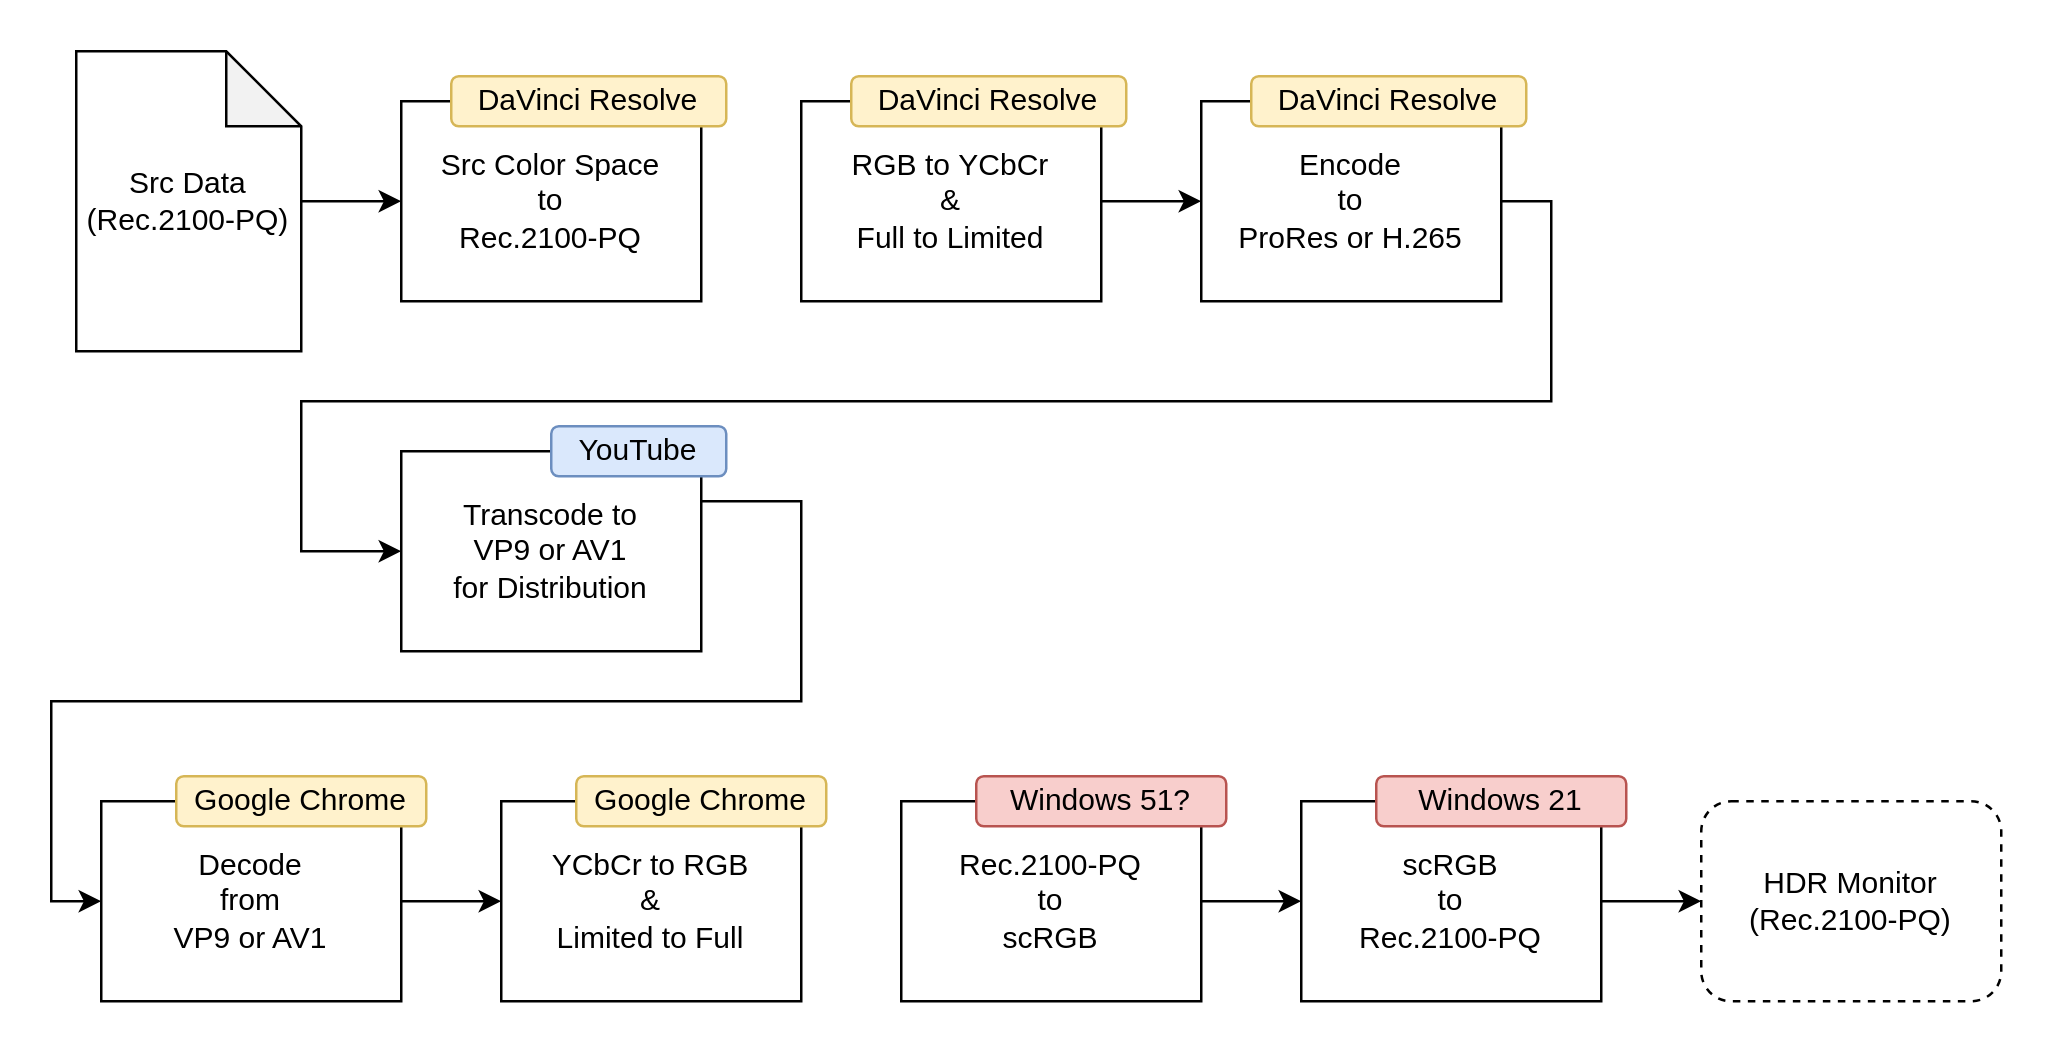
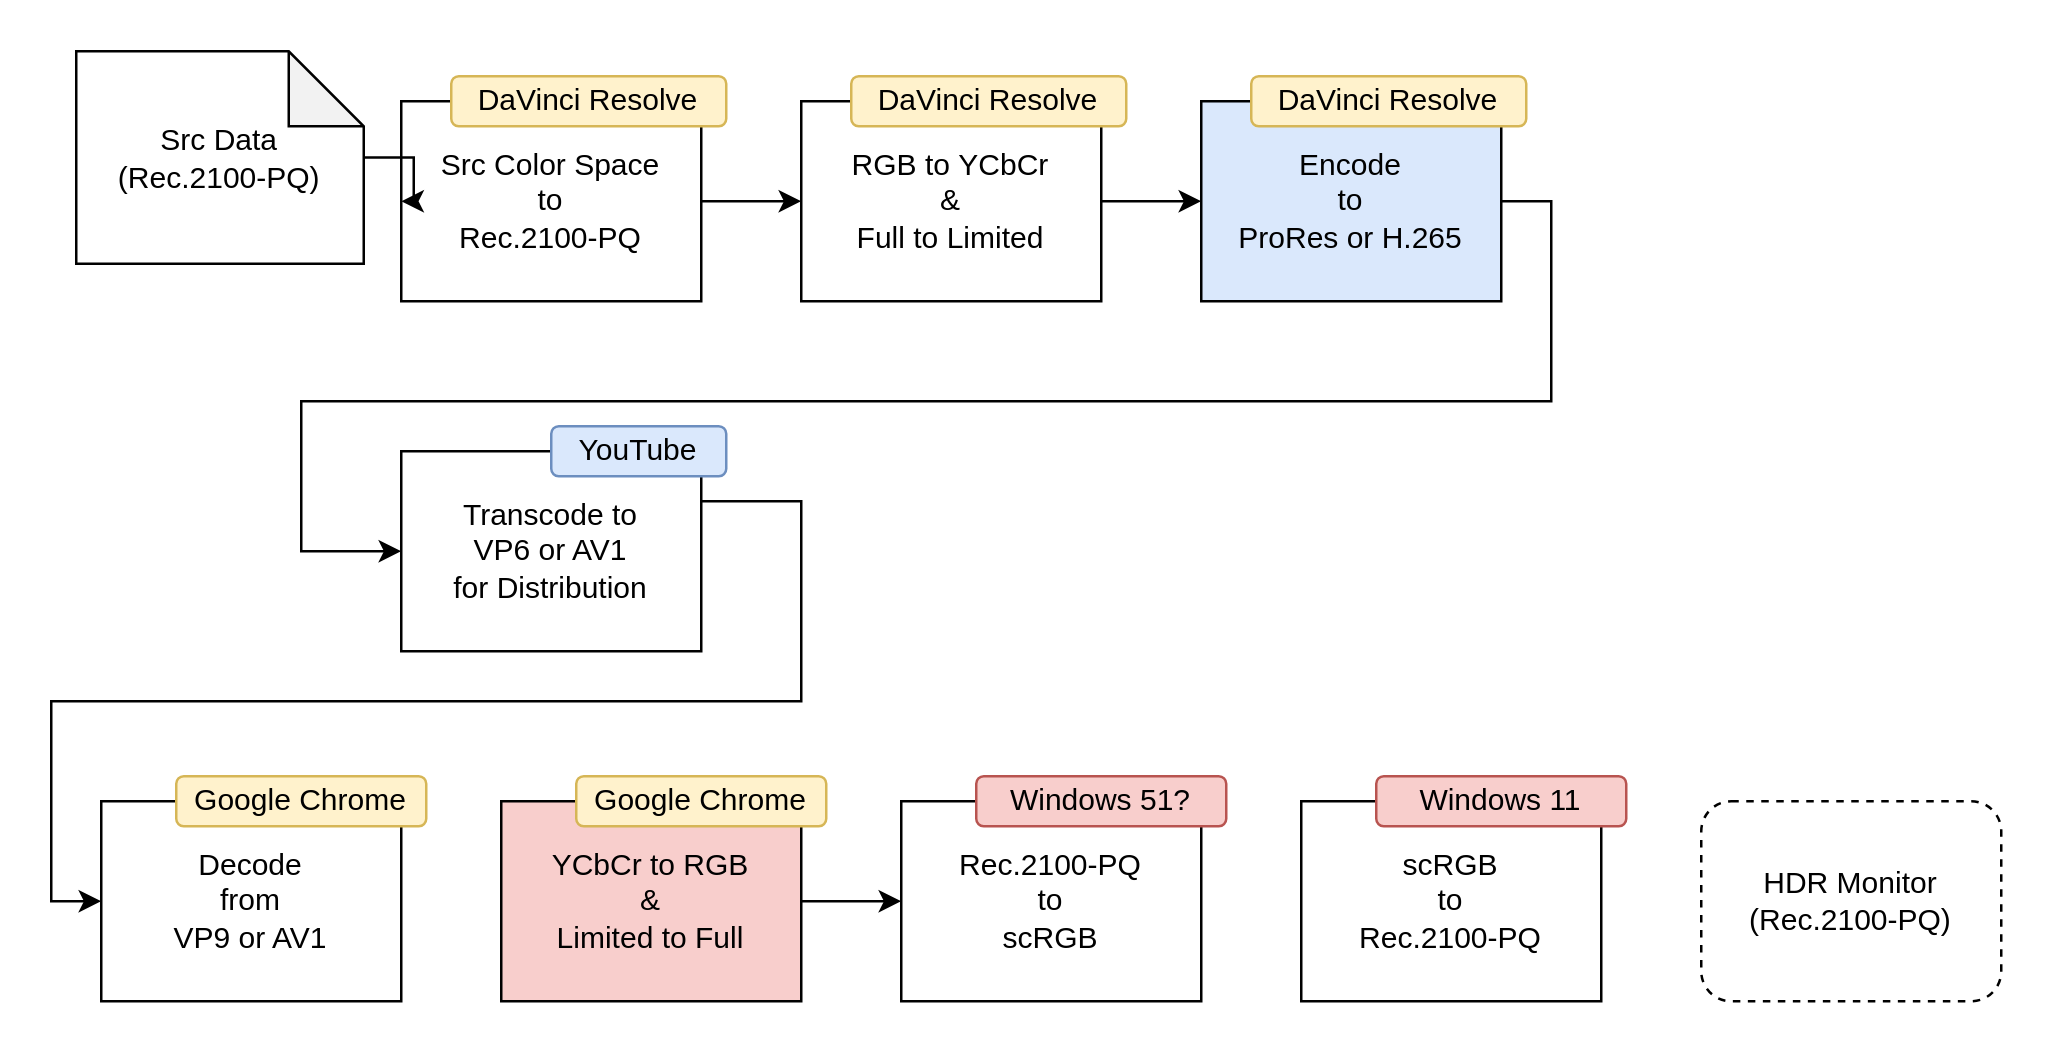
(189, 201) -> (220, 158)
none -> (743, 201)
(1351, 201) -> (1351, 201)
(551, 551) -> (551, 551)
(1501, 801) -> (1501, 801)
(443, 901) -> none
(651, 901) -> (651, 901)
none -> (843, 901)
(1243, 901) -> none
(1643, 901) -> none
